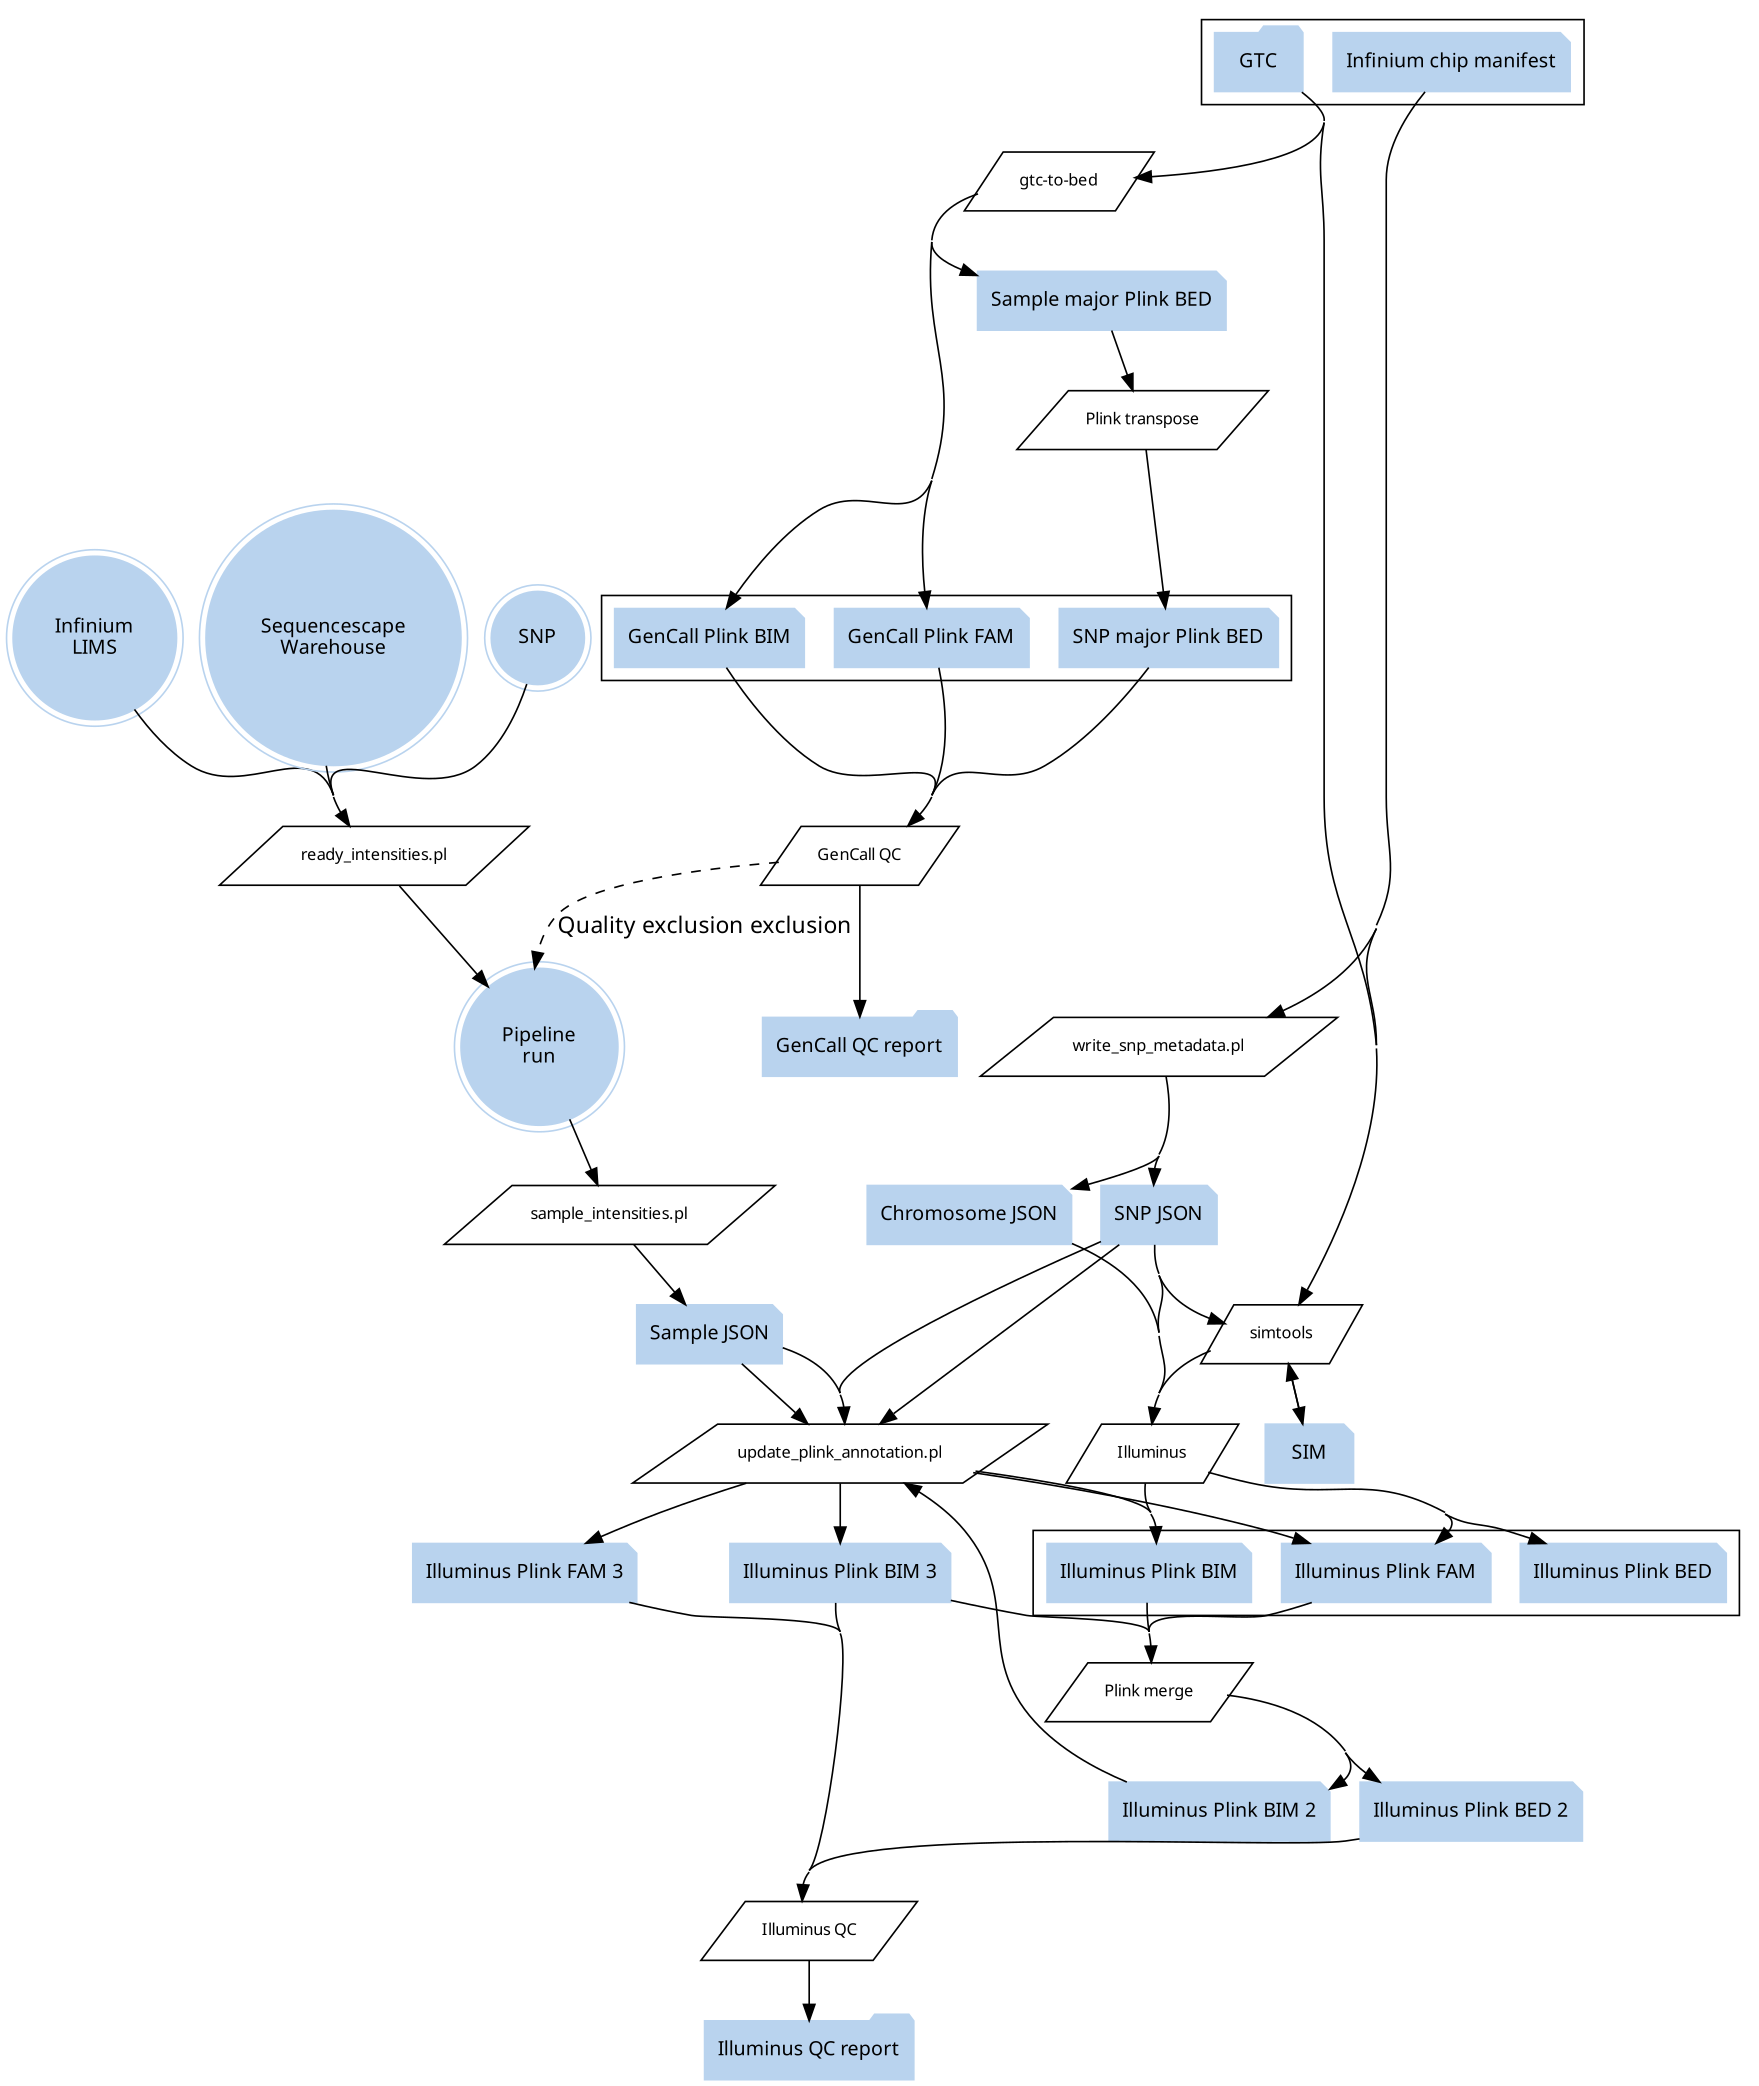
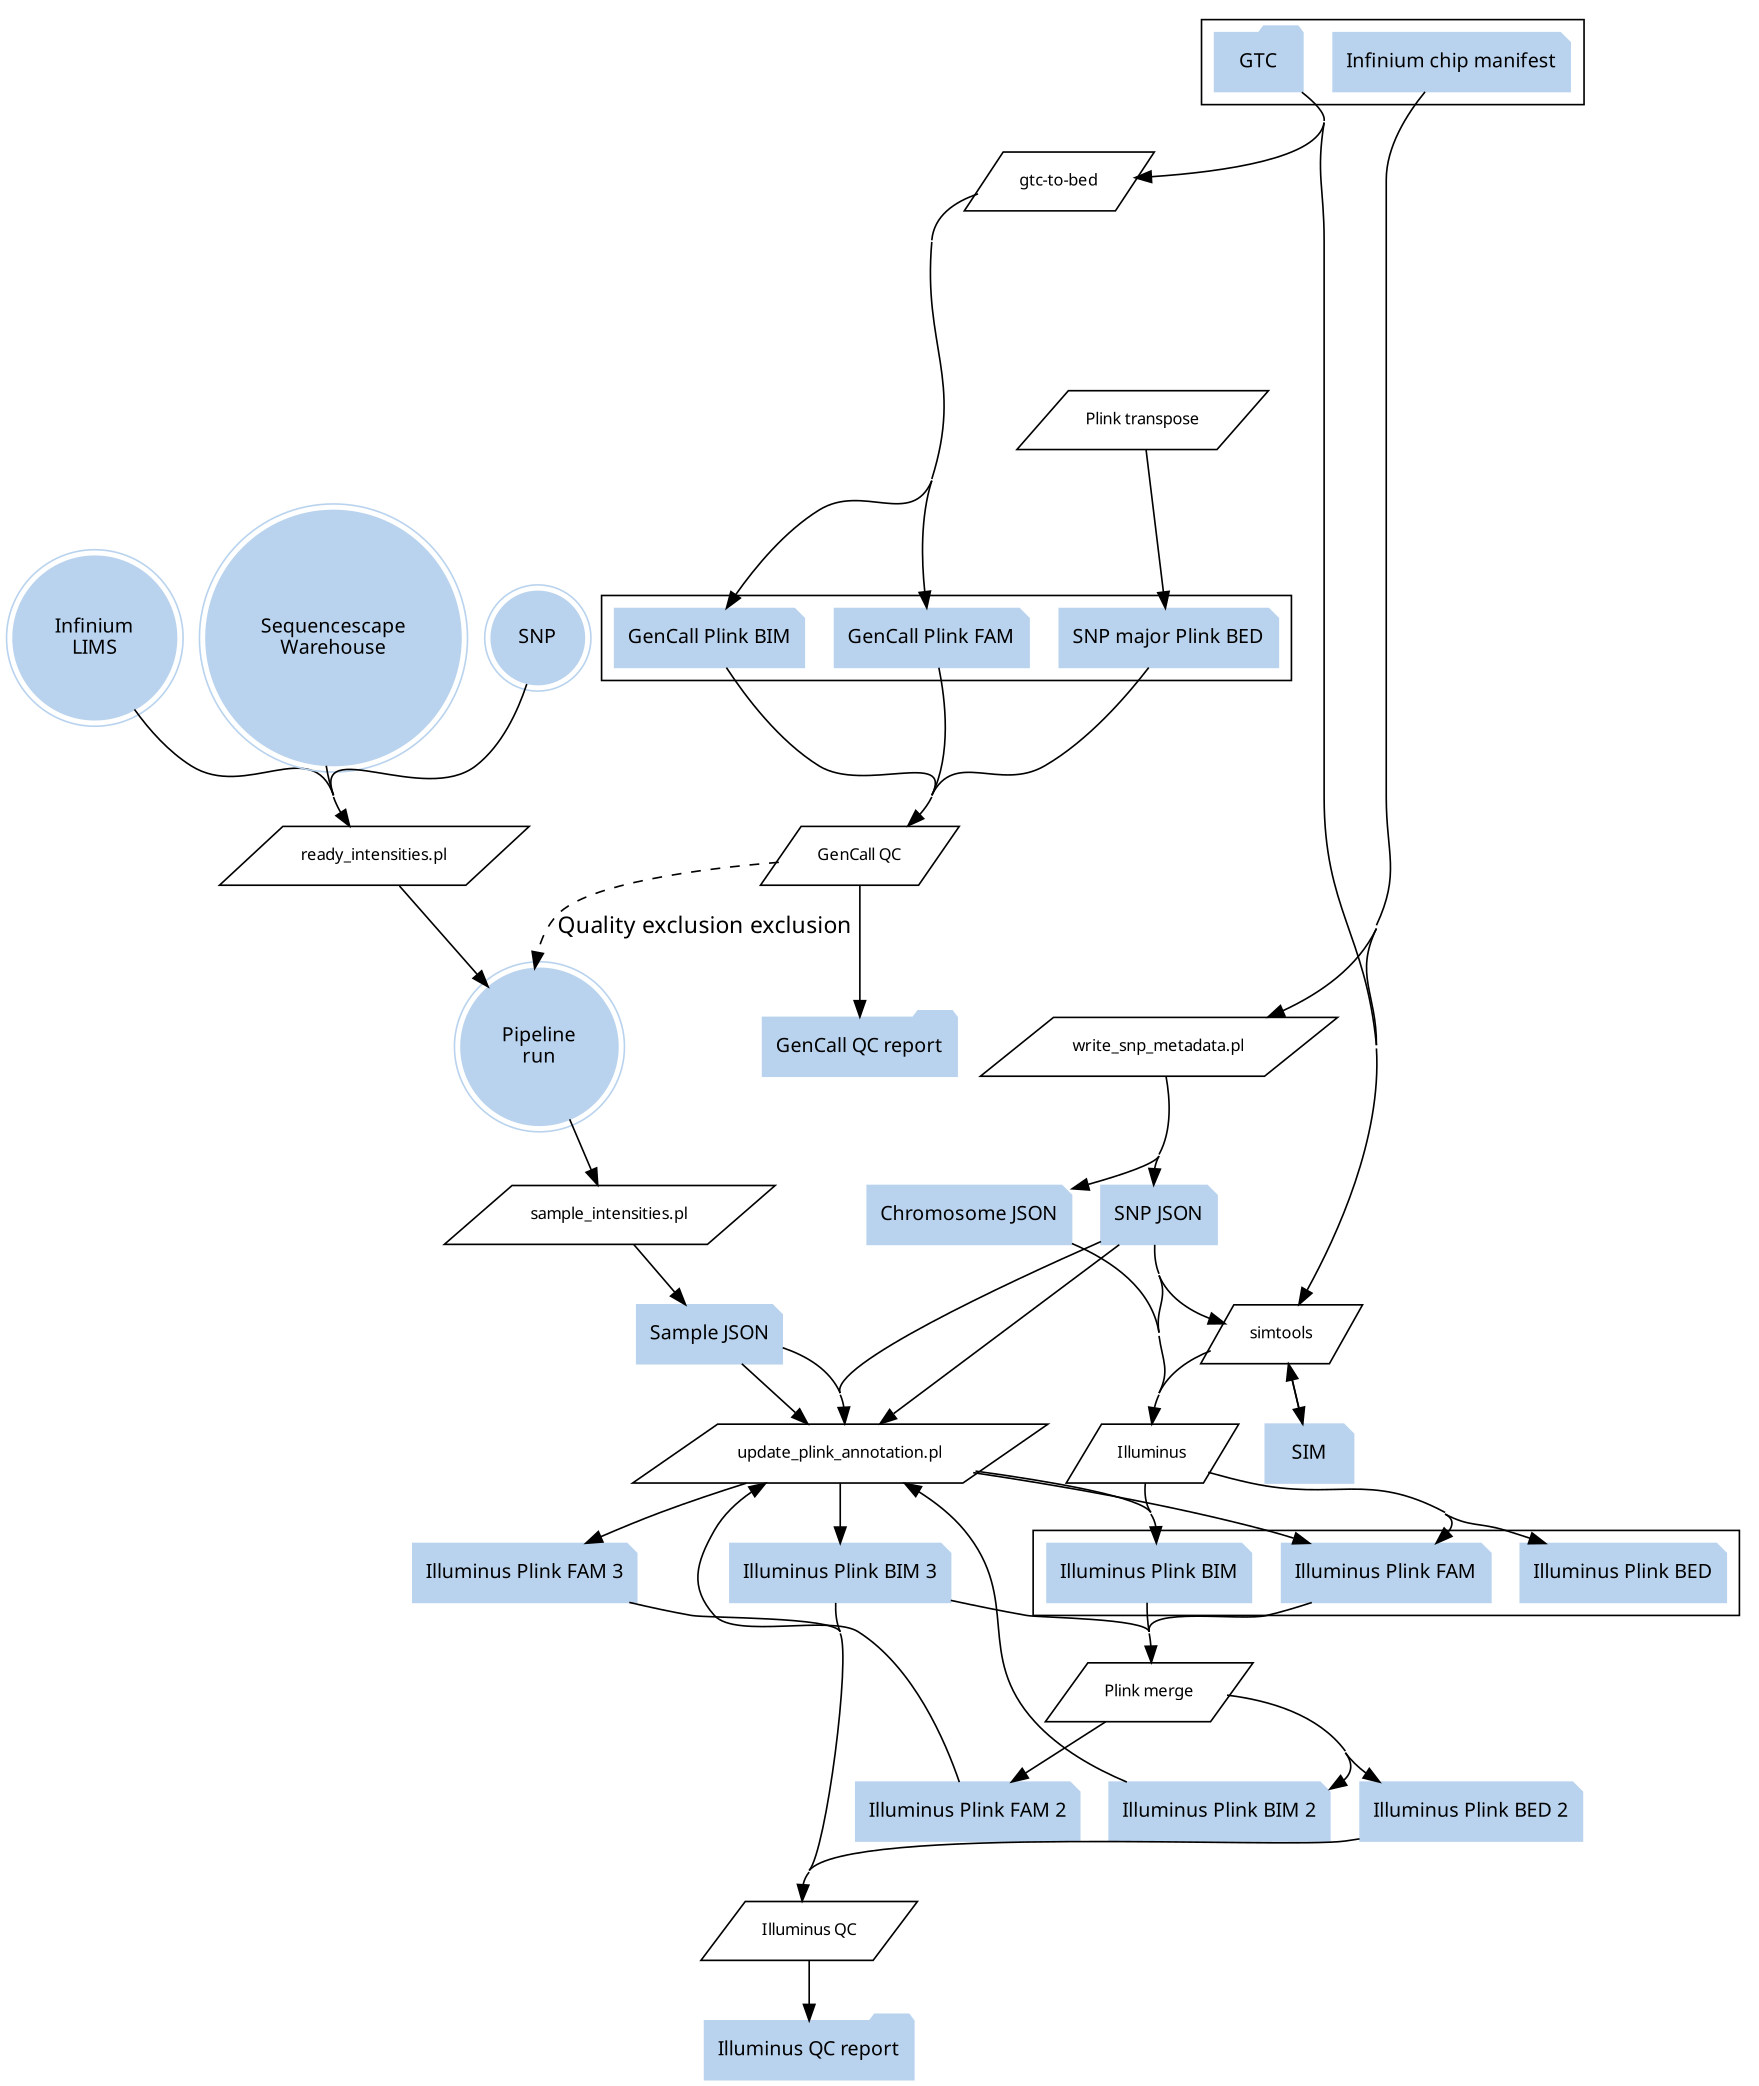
(1102, 301) -> none
none -> (968, 1812)
